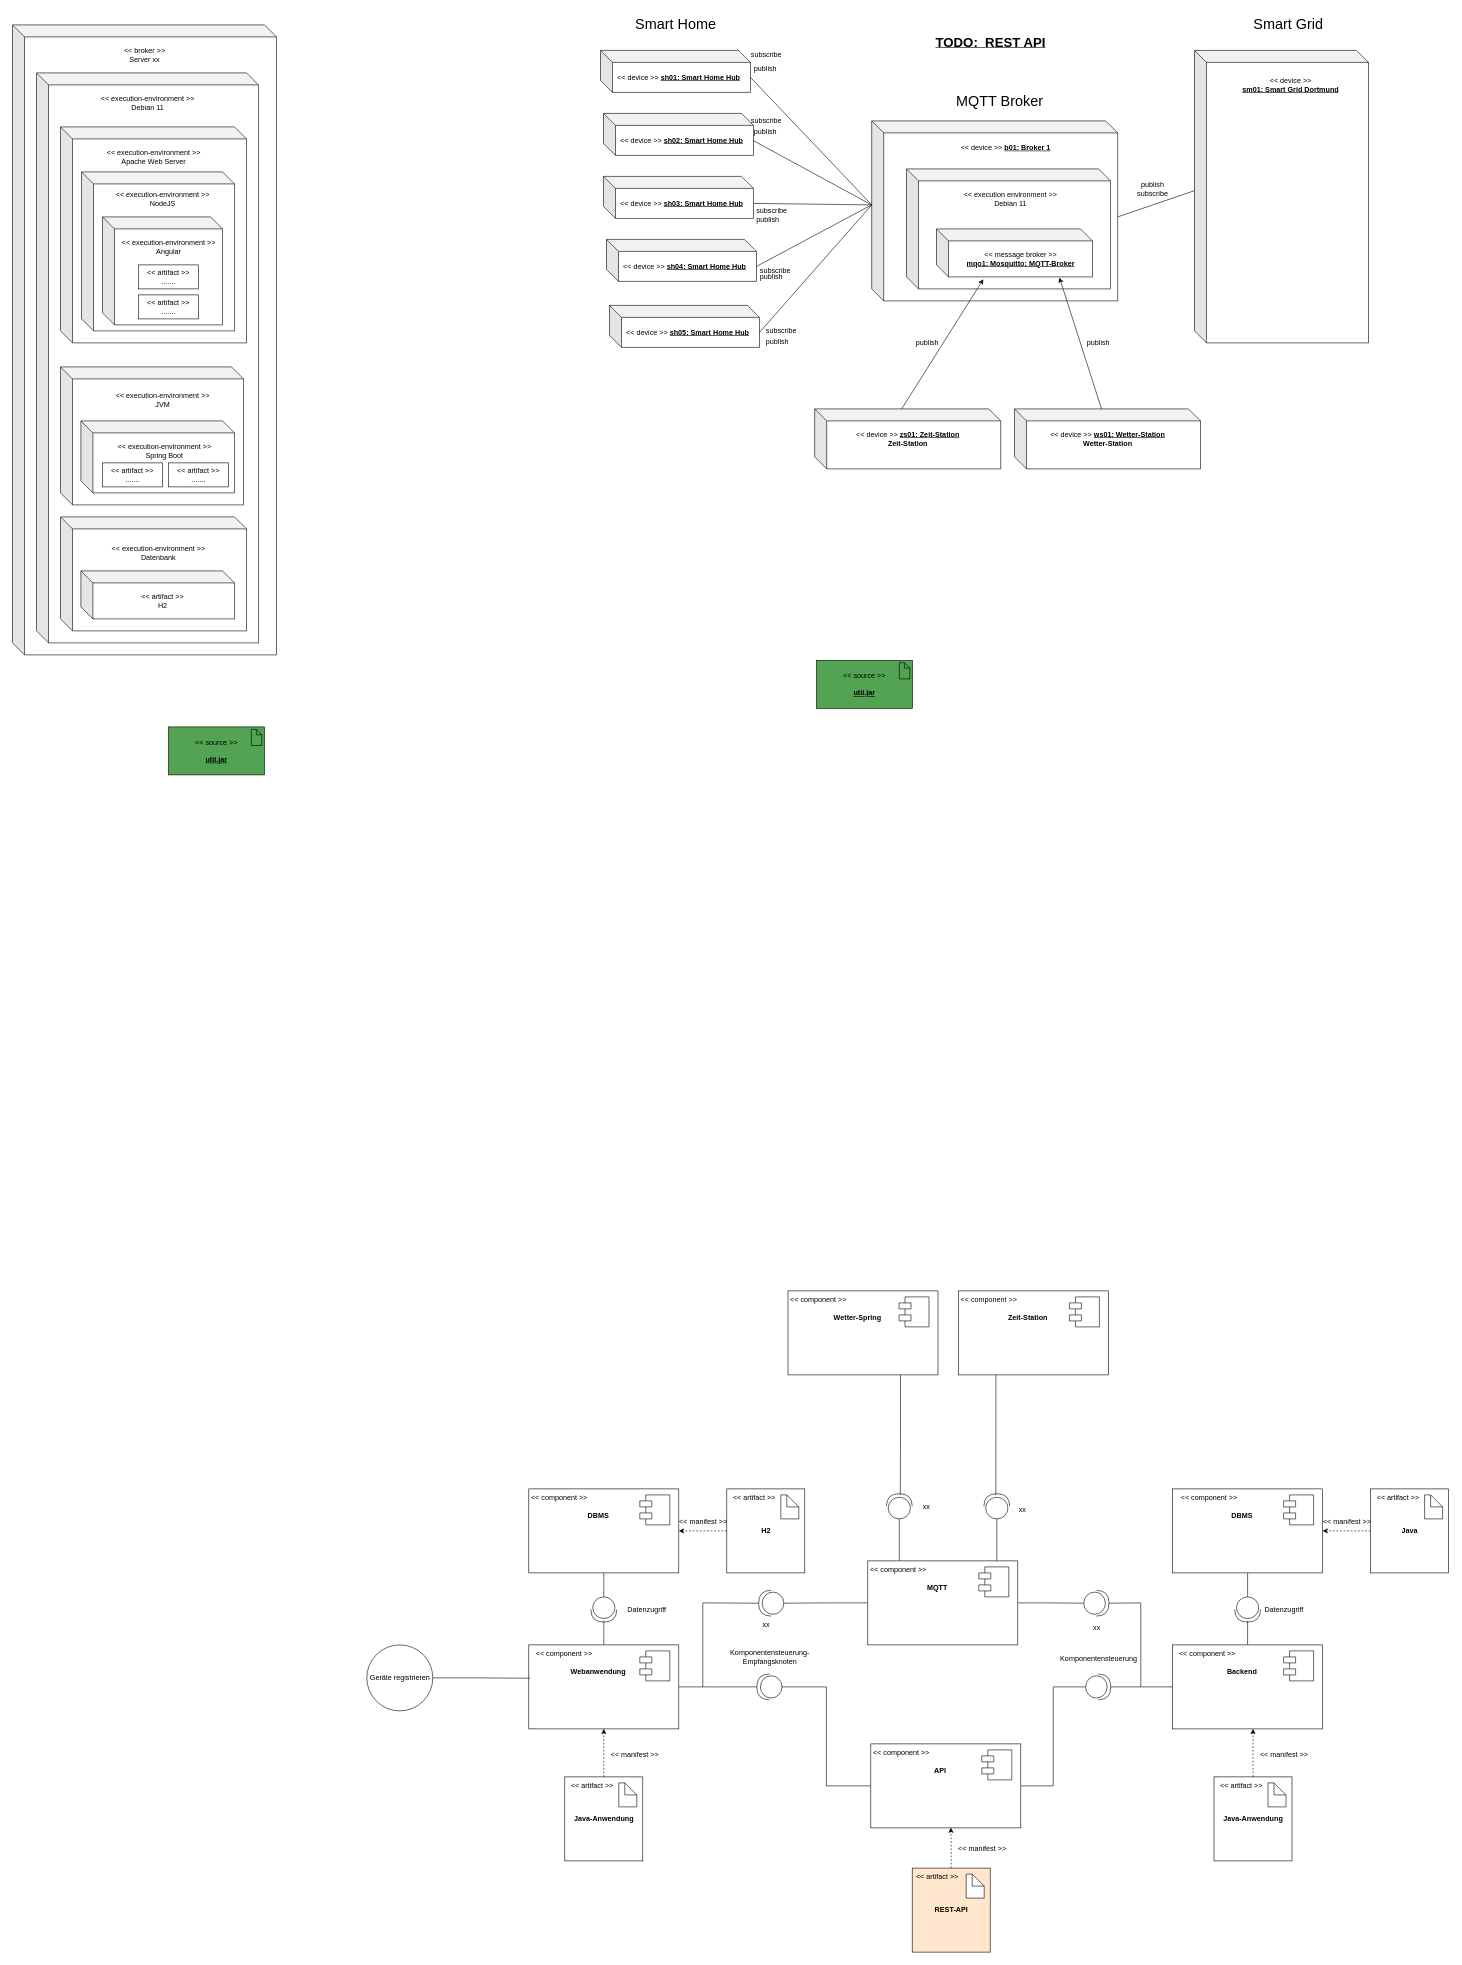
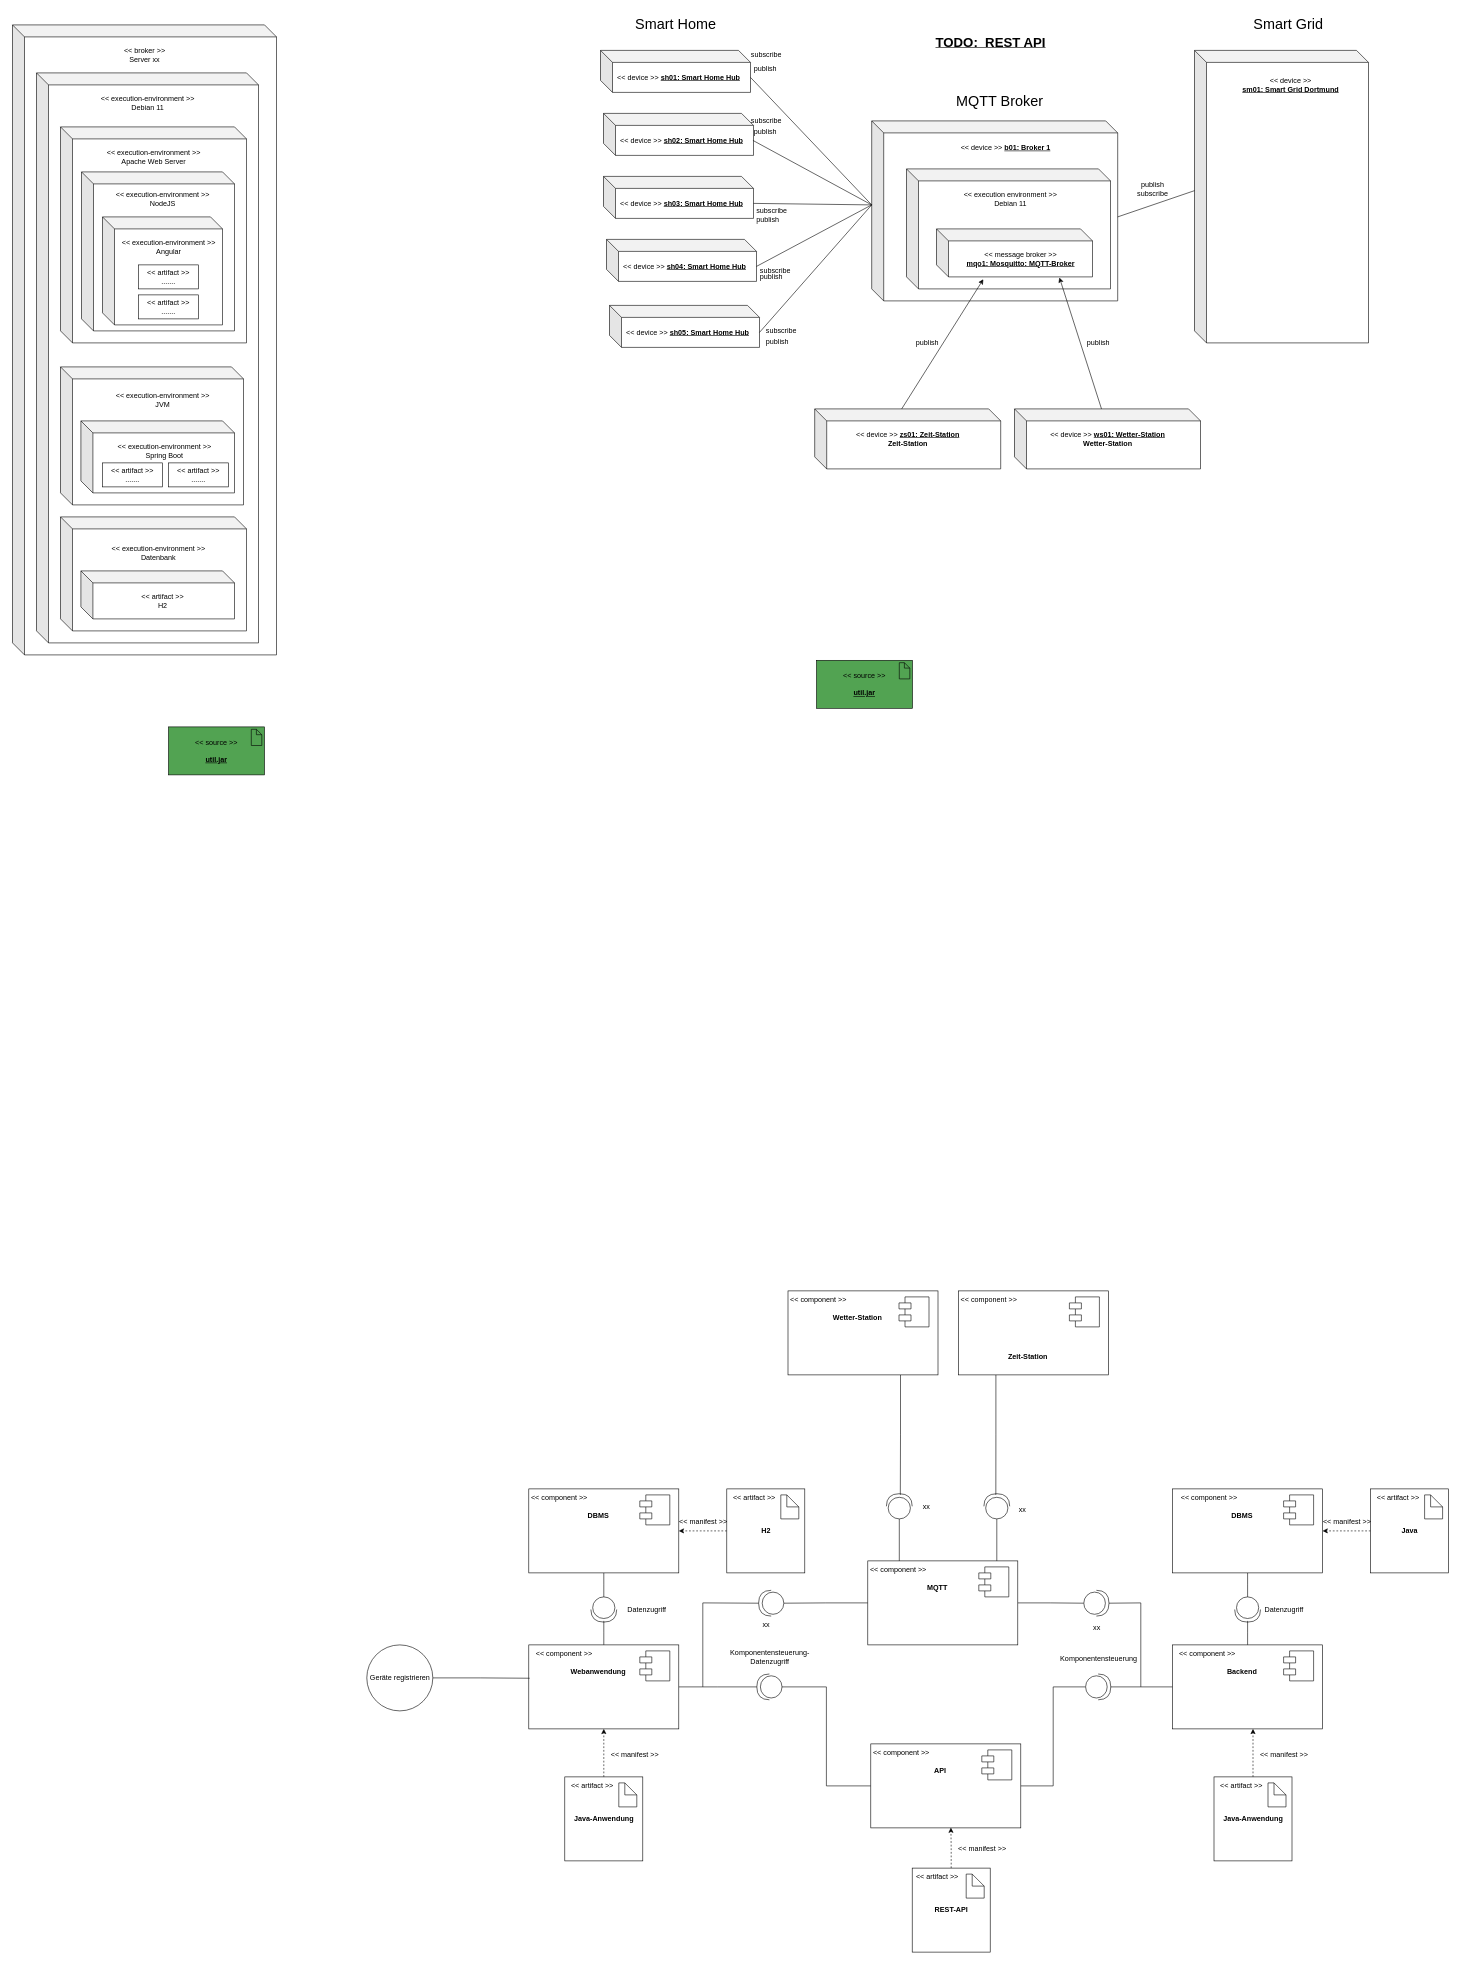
(857, 1318) -> (857, 1318)
(1027, 1318) -> (1027, 1357)
(770, 1657) -> (770, 1657)
(951, 1910) -> (951, 1910)
